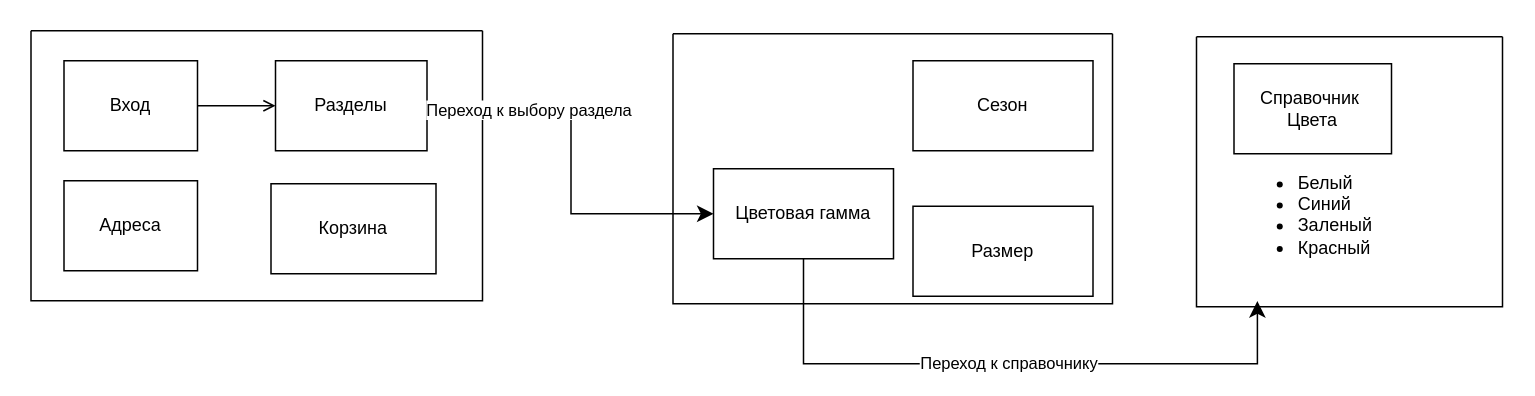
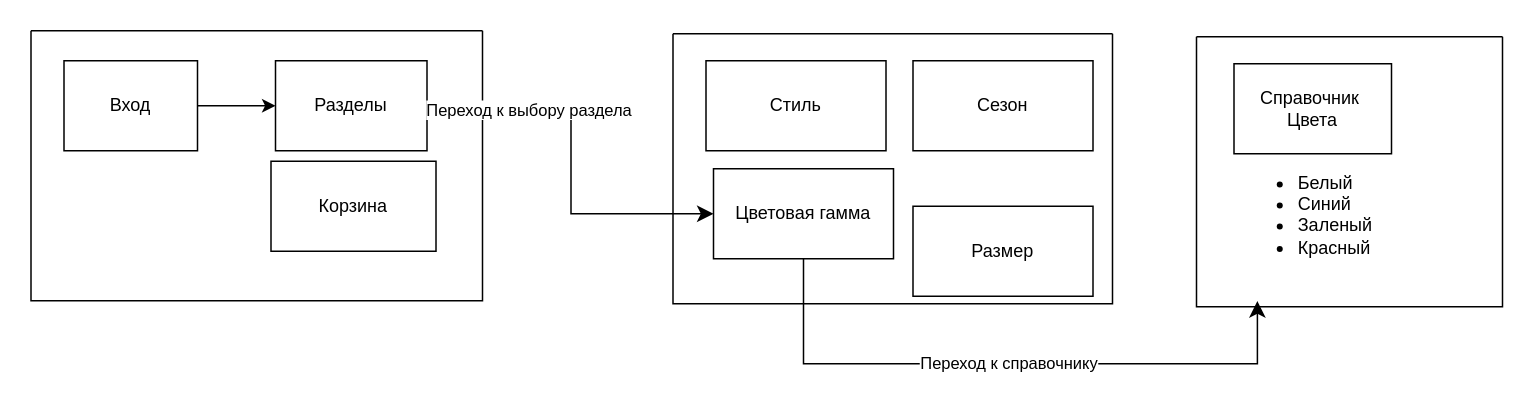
(266, 106) -> (264, 106)
none -> (796, 106)
(131, 226) -> none
(353, 229) -> (353, 206)
